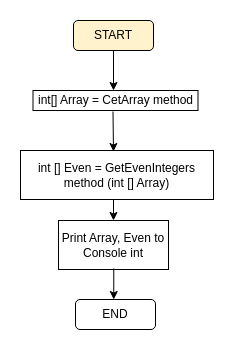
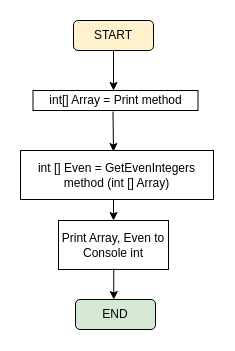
(116, 101) -> (116, 101)
(116, 315) -> (116, 315)
